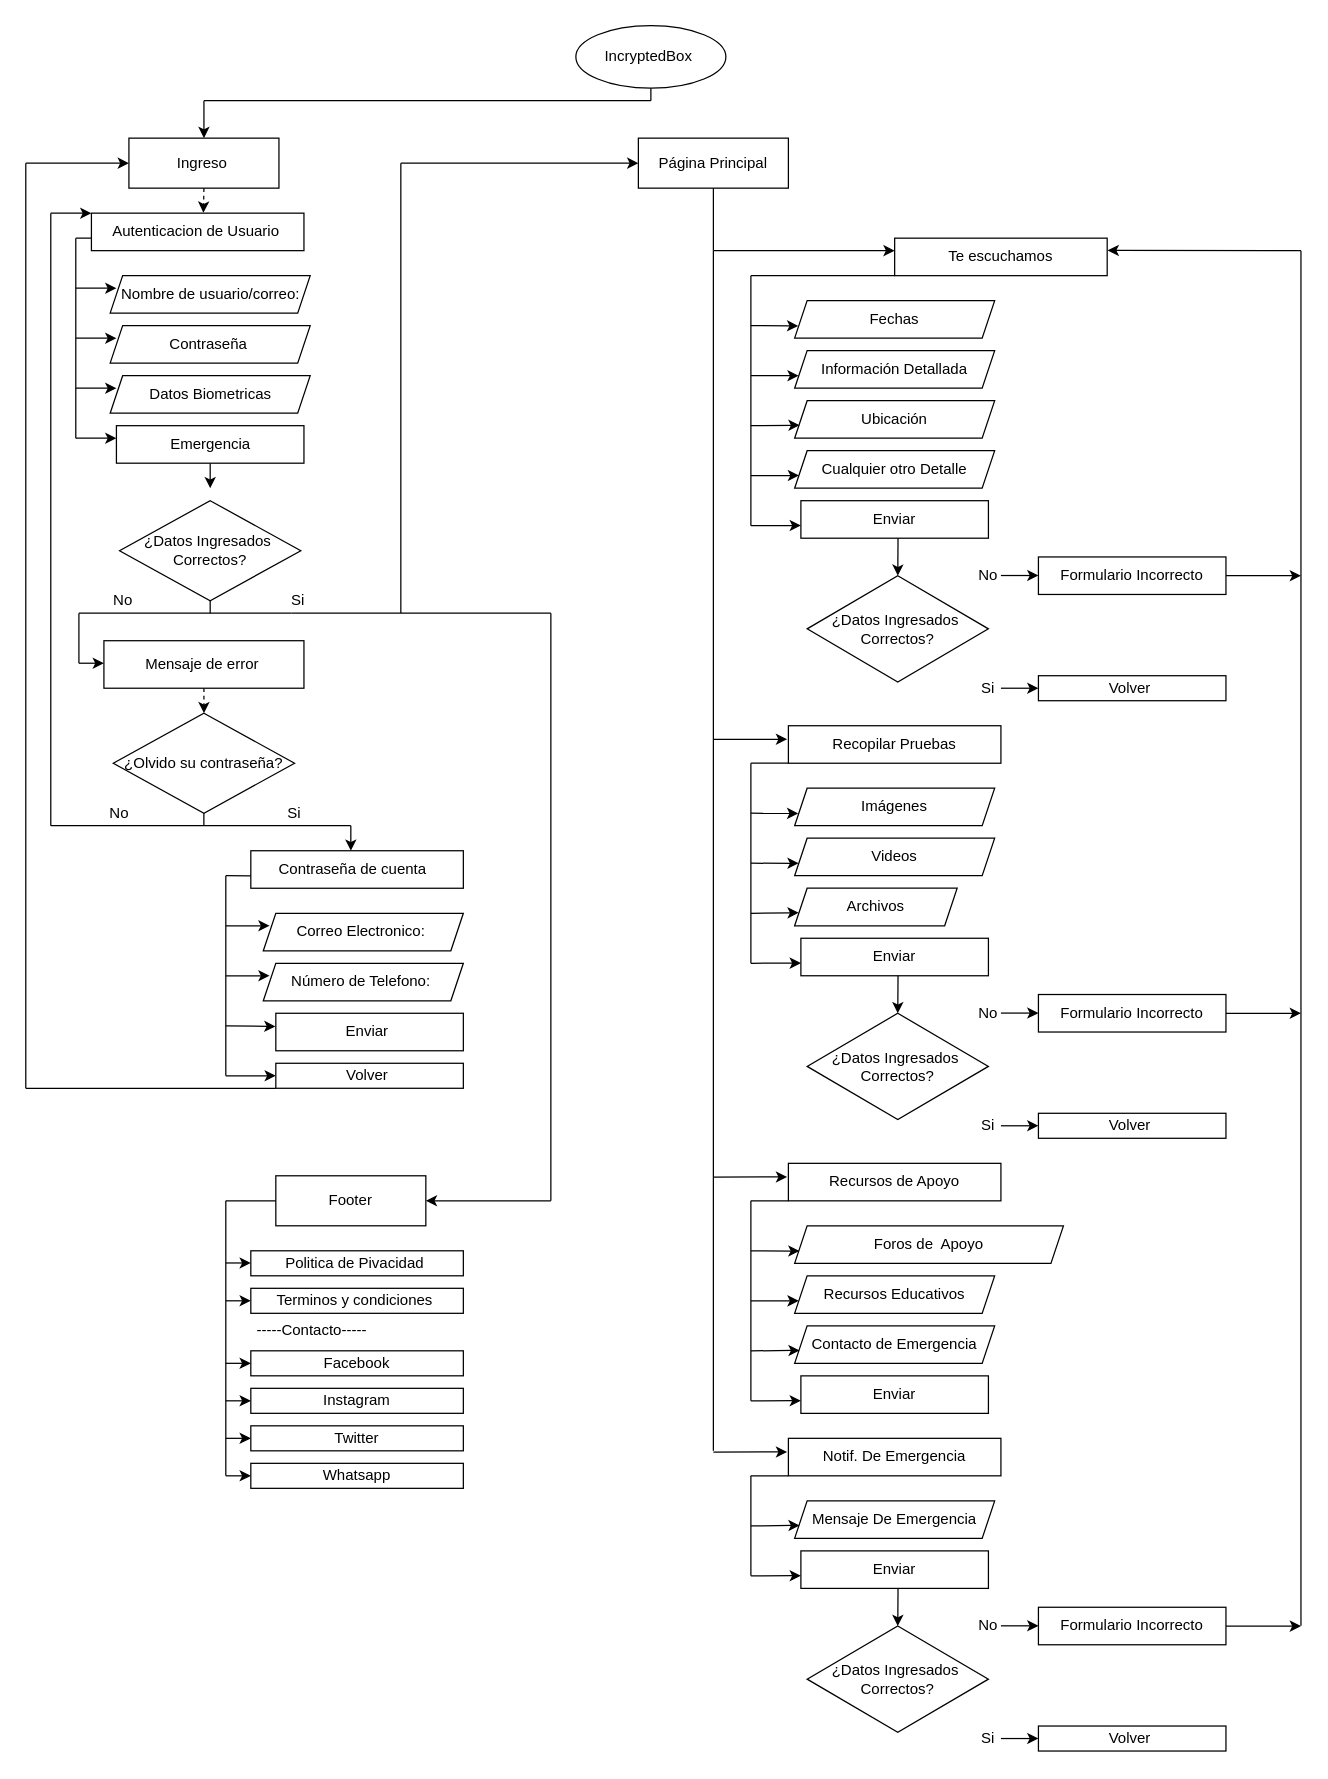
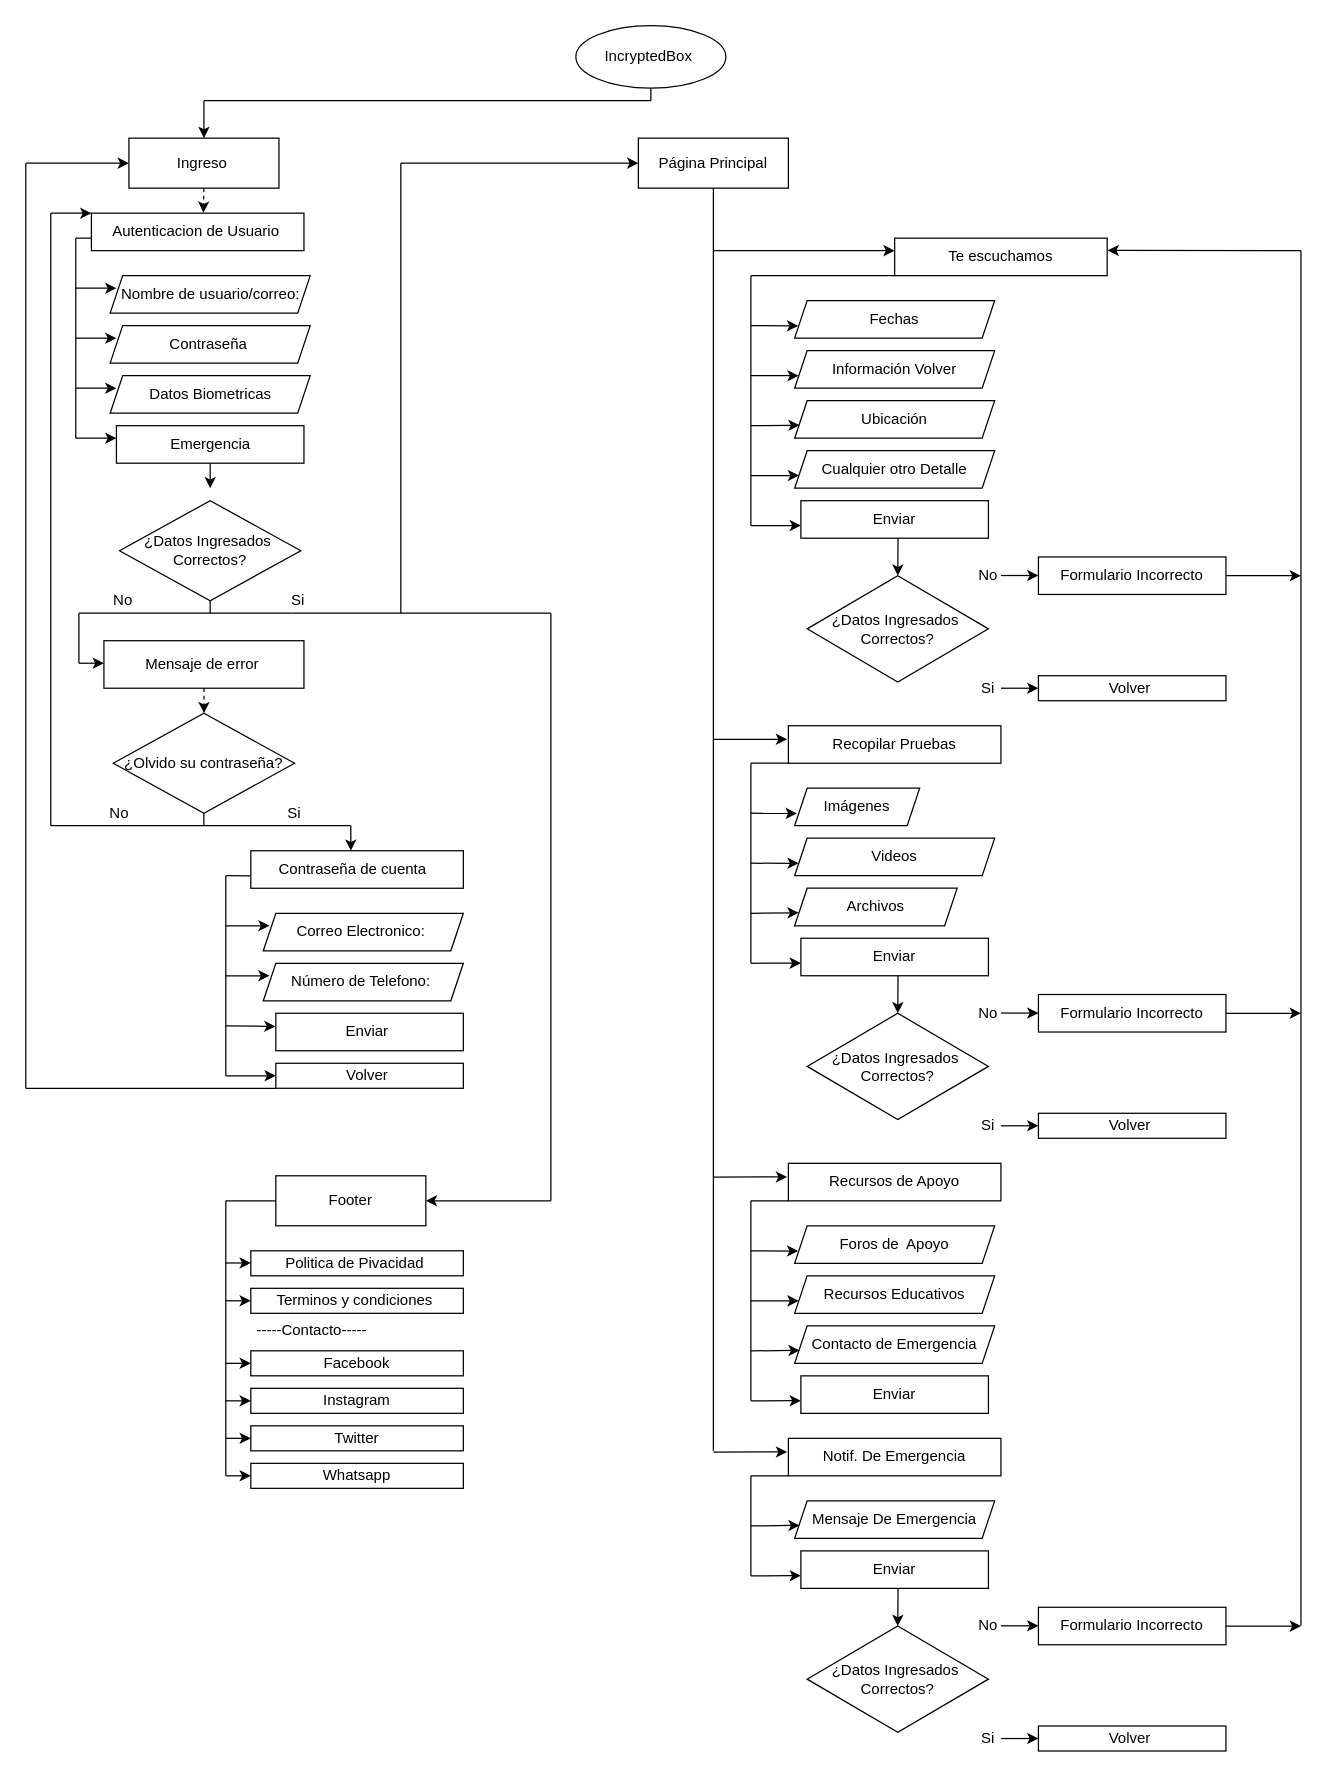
(894, 369) -> (894, 369)
(894, 807) -> (857, 807)
(929, 1244) -> (894, 1244)
